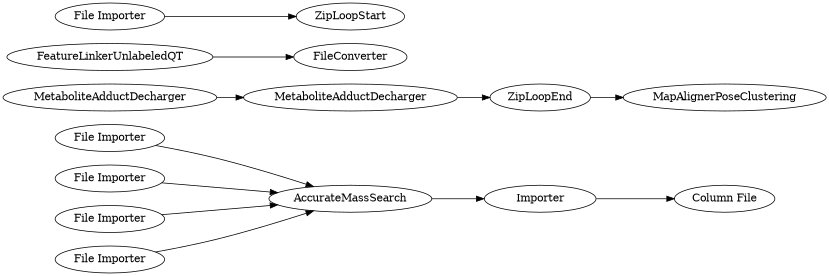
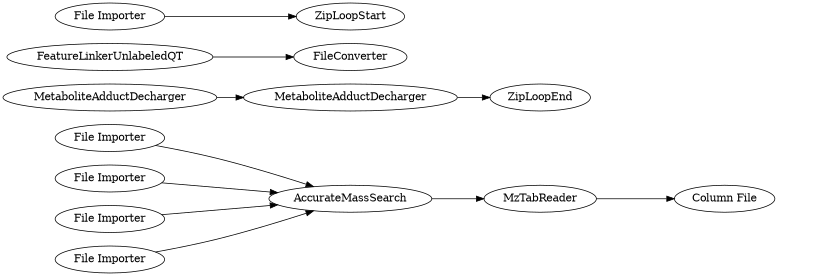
(725, 98) -> none
(540, 199) -> (540, 199)
